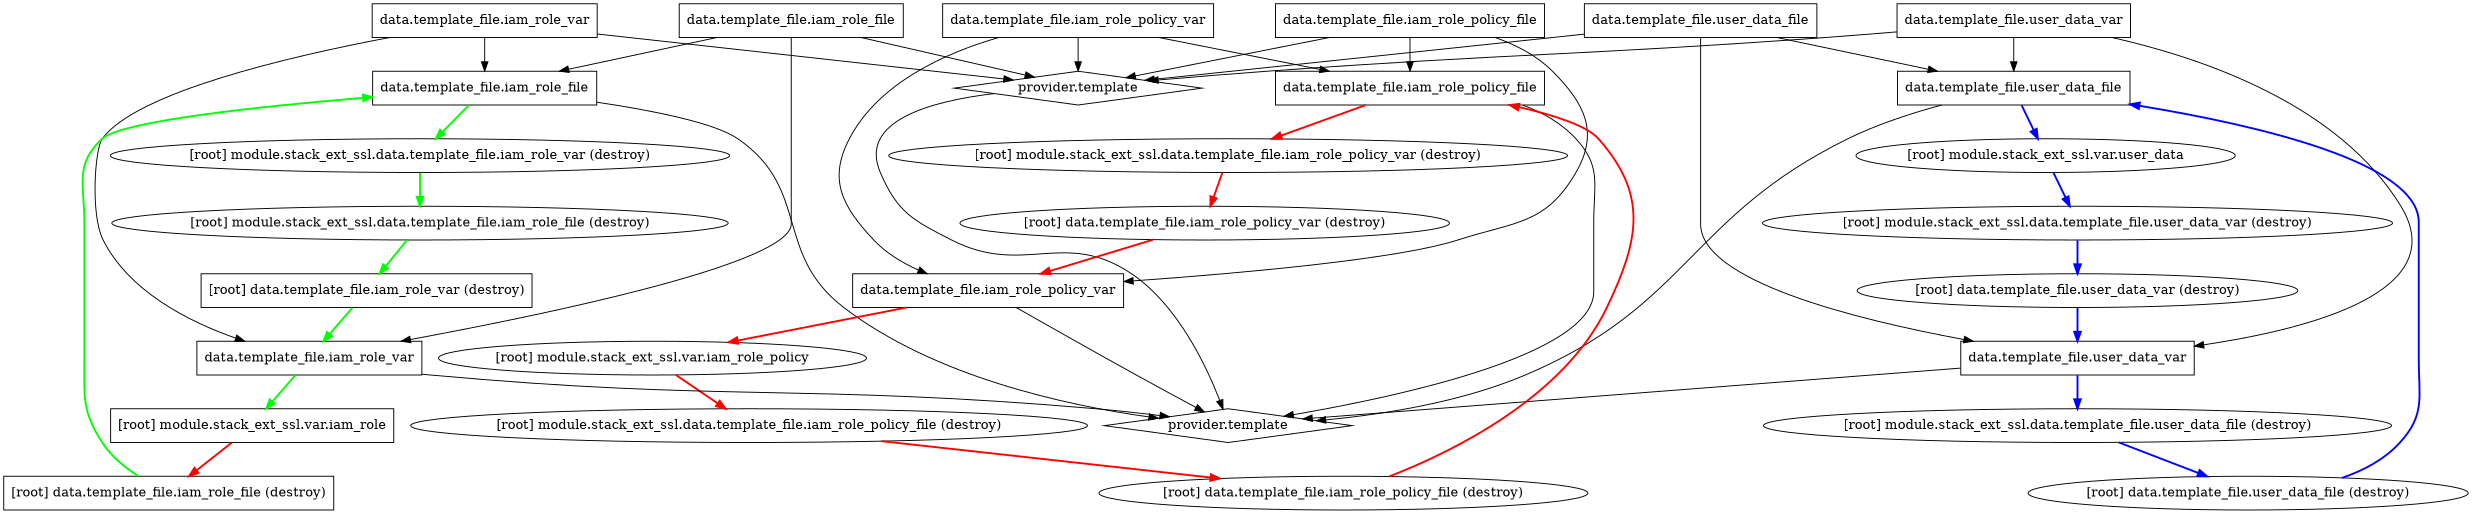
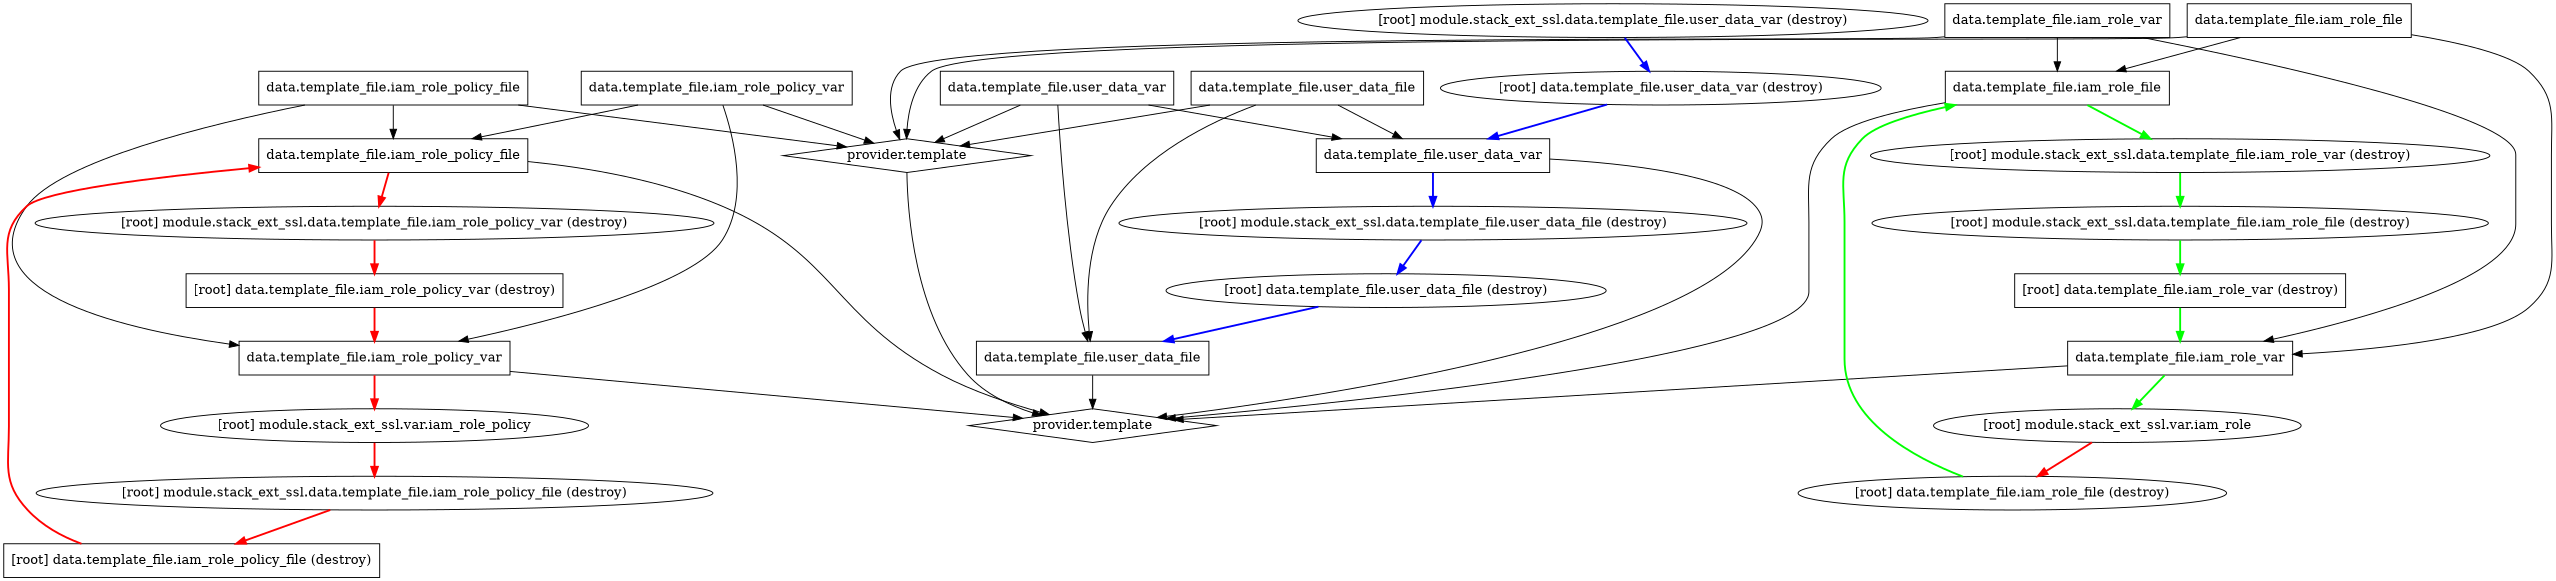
(2046, 156) -> none
(1205, 223) -> (375, 291)
(252, 426) -> (2117, 426)
(169, 493) -> (2012, 493)
(1343, 493) -> (192, 561)
